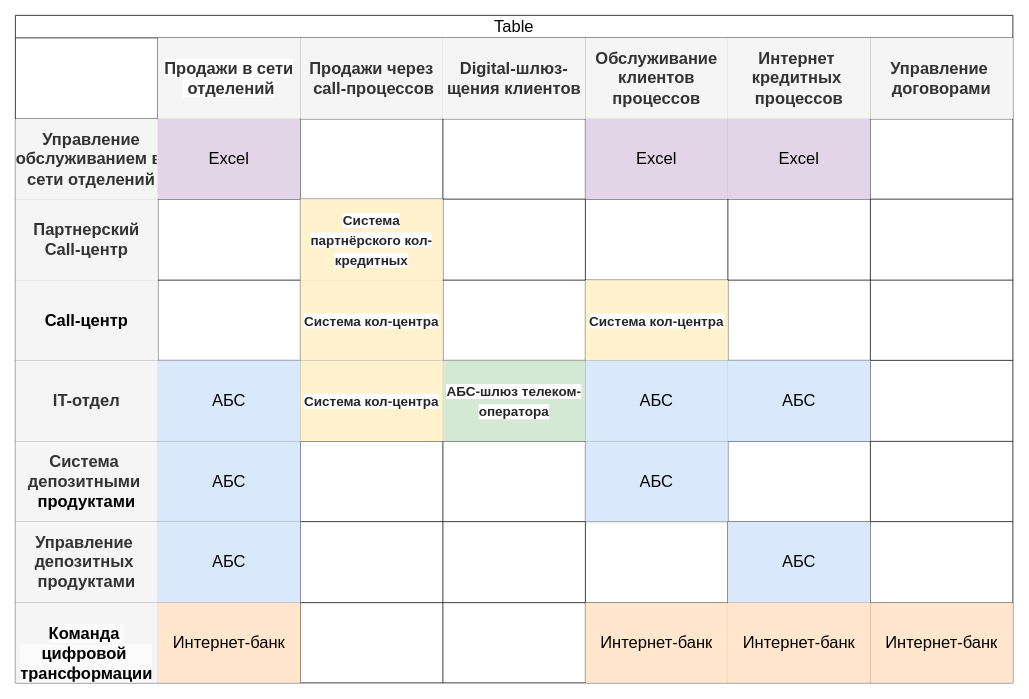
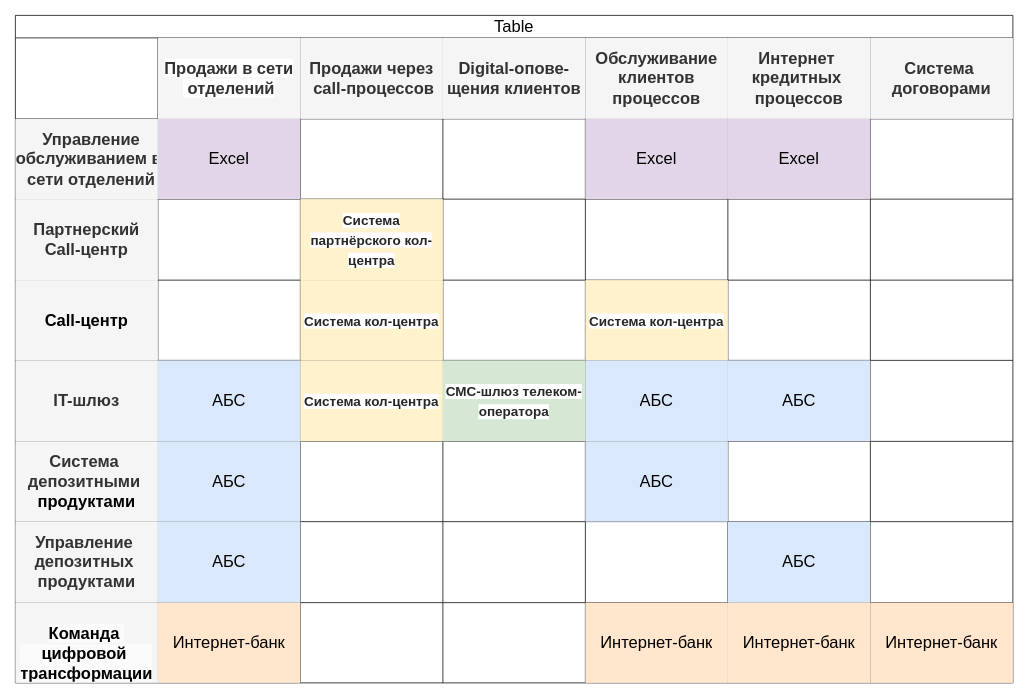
(514, 78) -> (514, 78)
(942, 78) -> (942, 78)
(372, 240) -> (372, 240)
(87, 401) -> (87, 401)
(514, 401) -> (514, 401)
